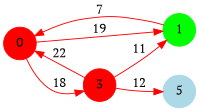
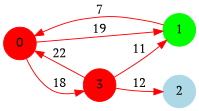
(179, 91) -> (179, 91)
